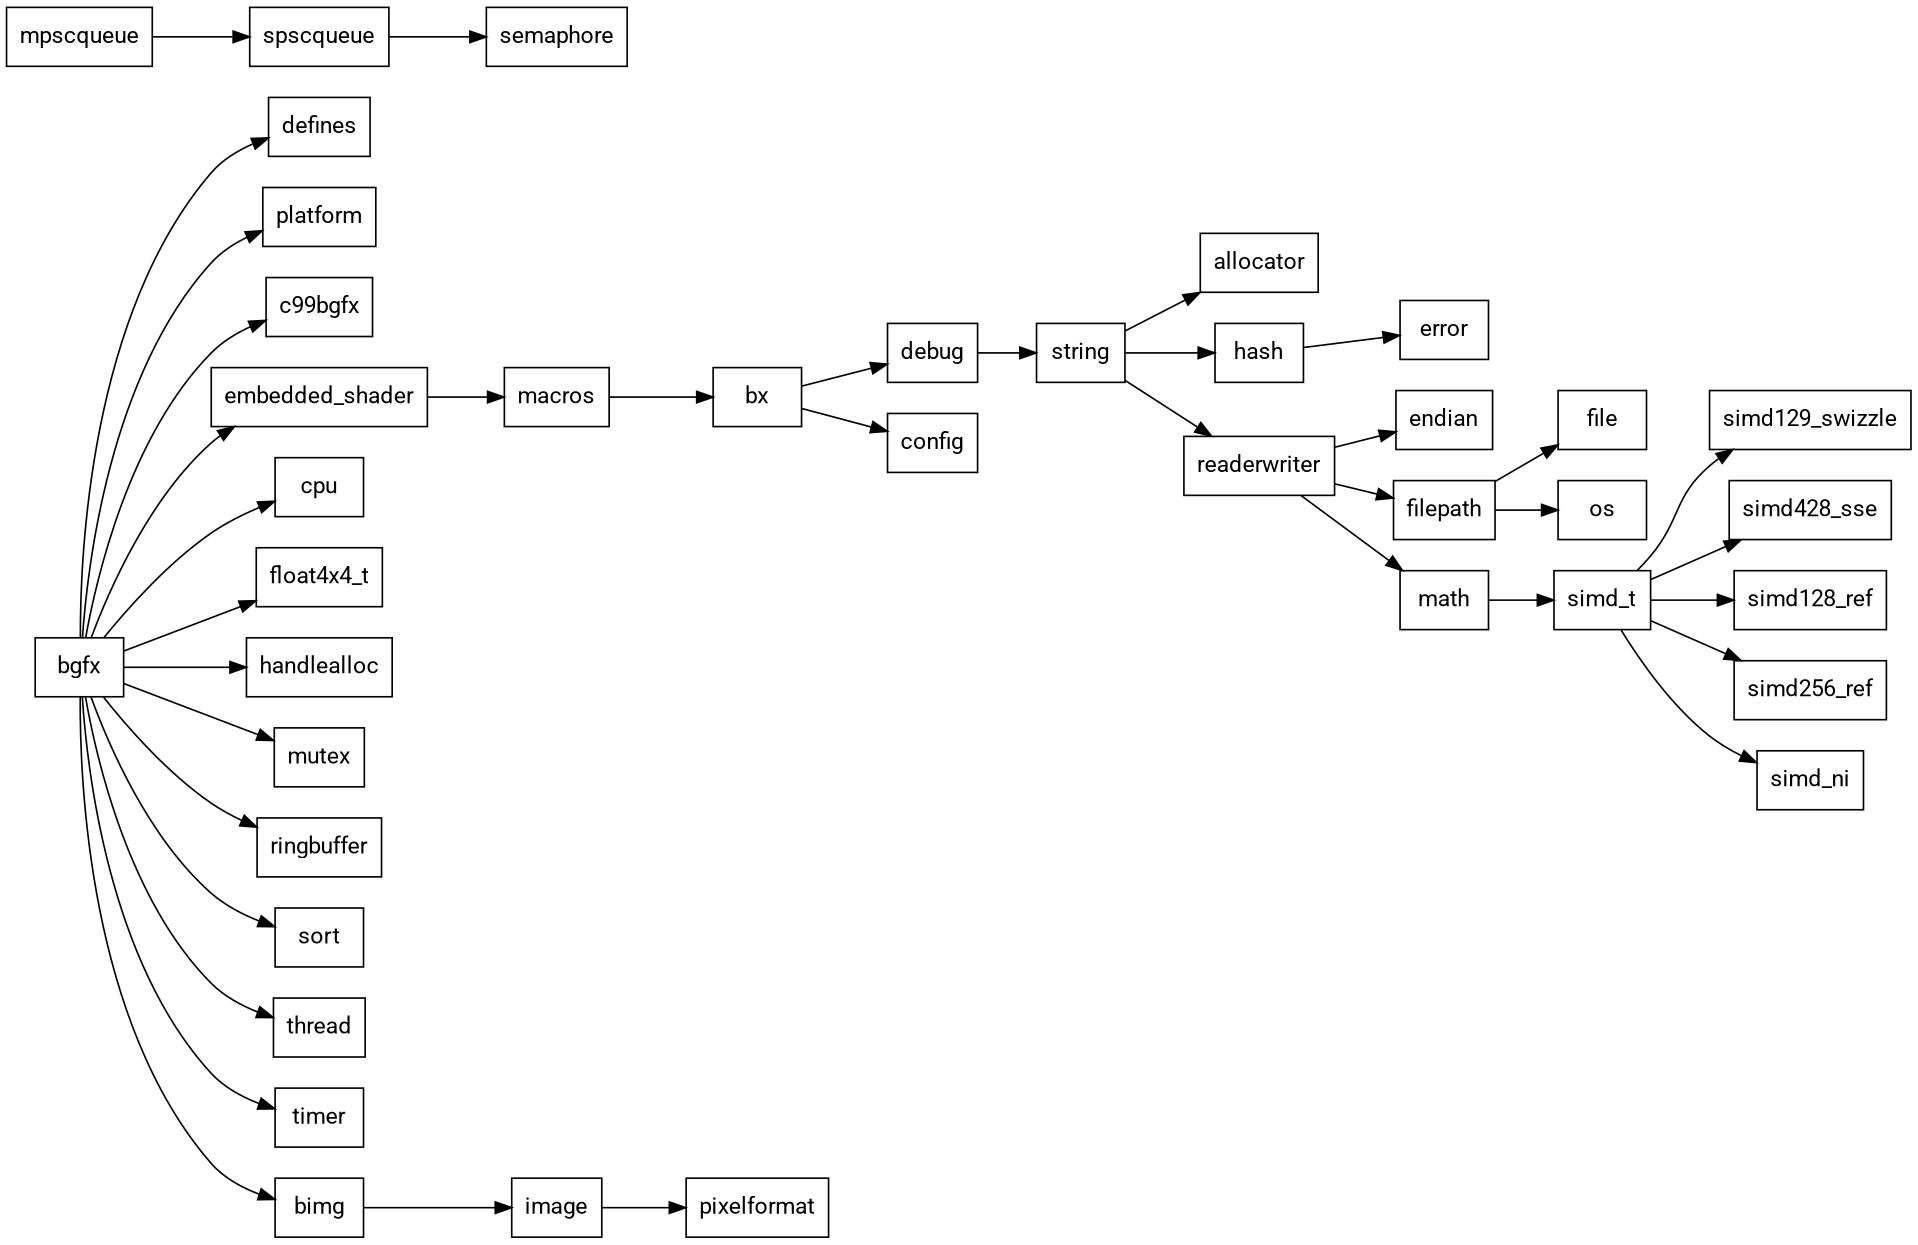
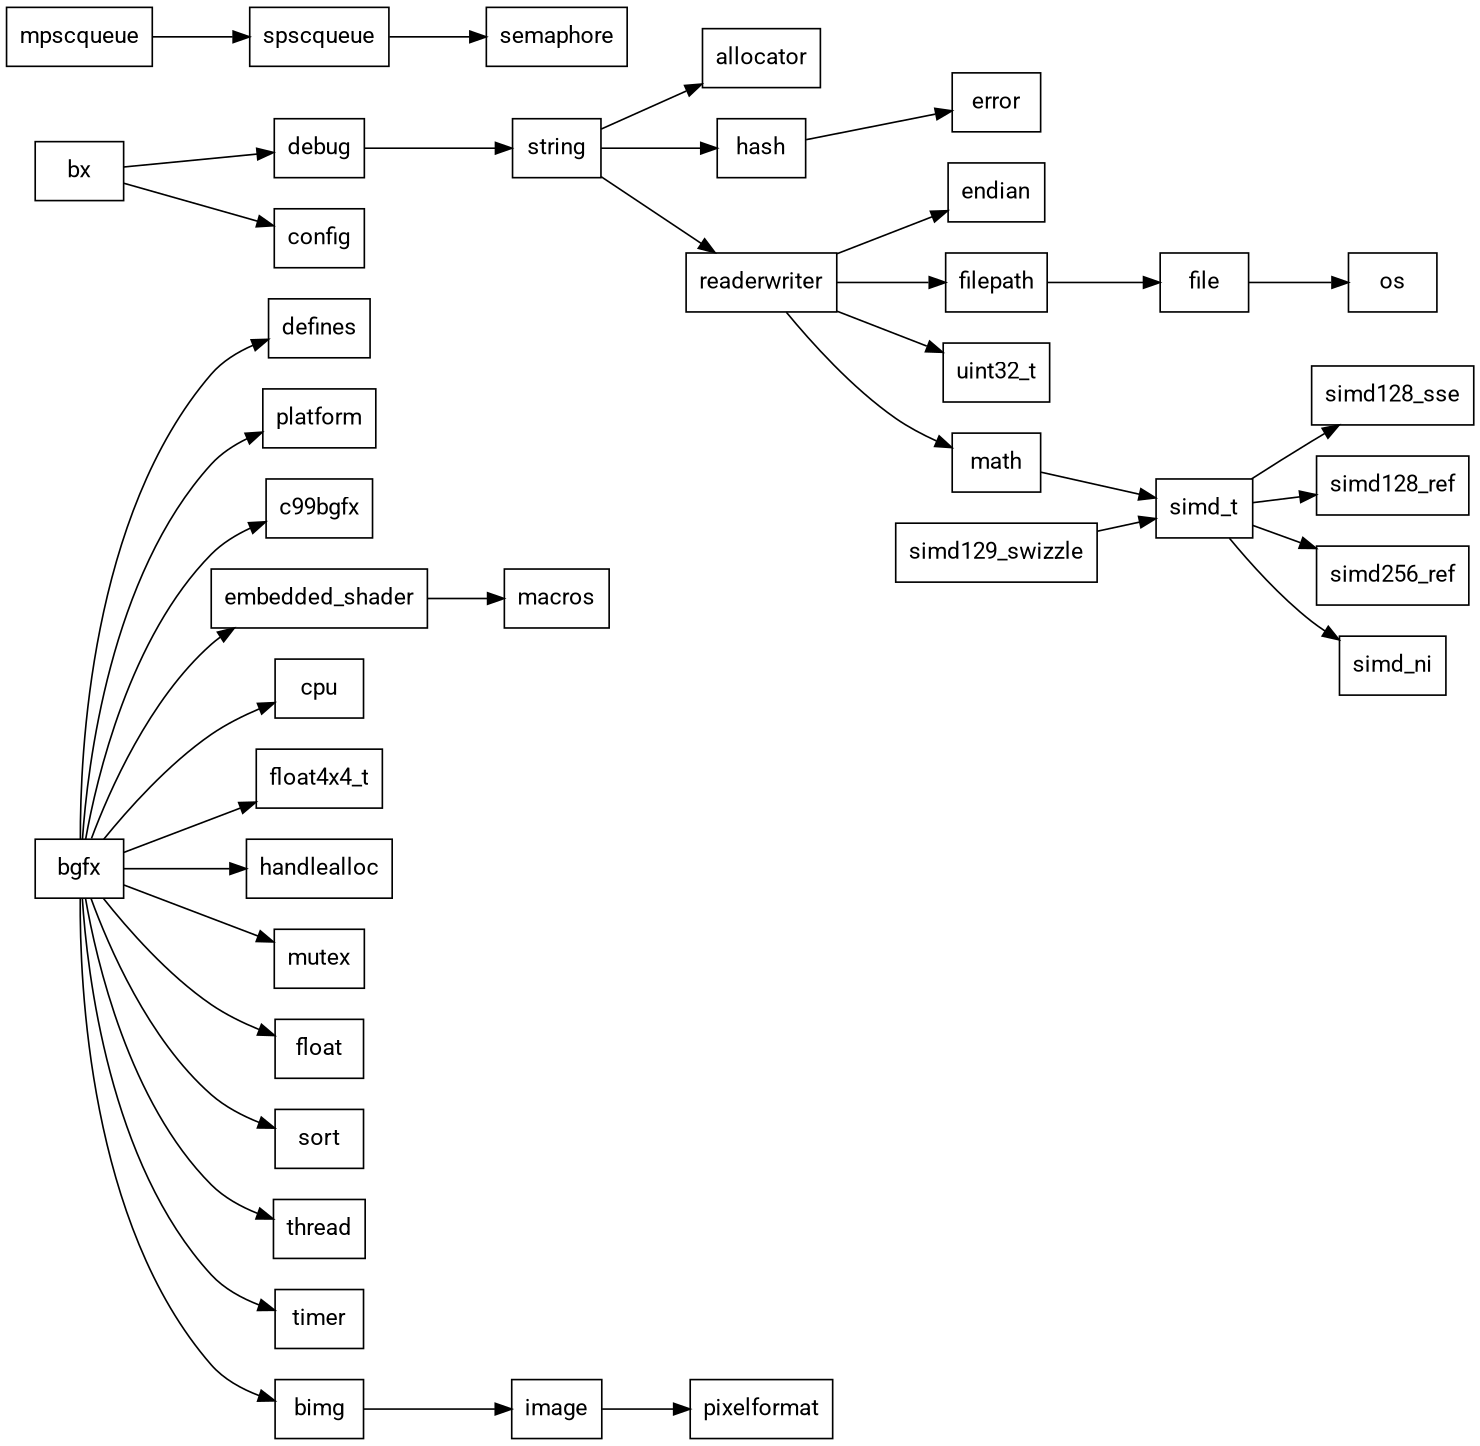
none -> (996, 373)
(653, 397) -> none
(1518, 510) -> (1290, 282)
(1810, 510) -> (1393, 395)
(1676, 513) -> (1118, 527)
(319, 847) -> (319, 1049)
